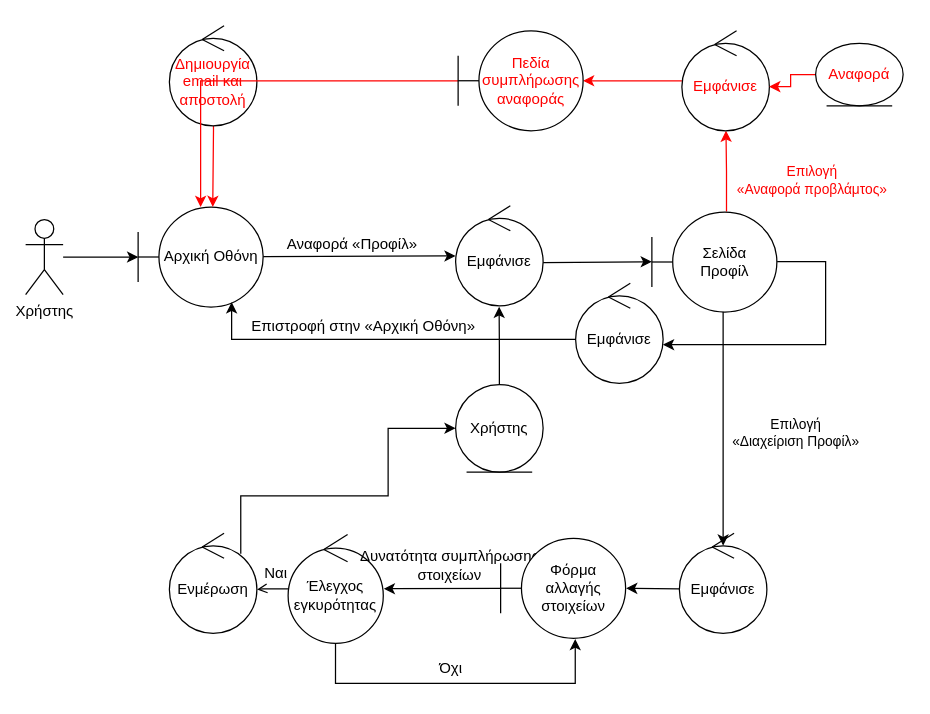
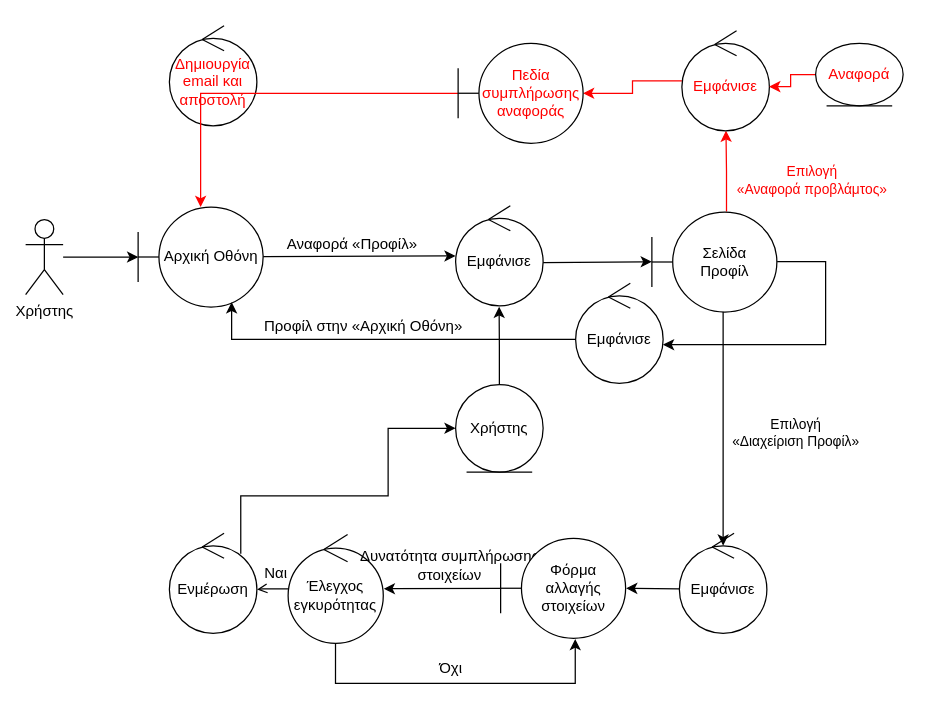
(521, 81) -> (521, 93)
(213, 163) -> none
(364, 327) -> (364, 327)
